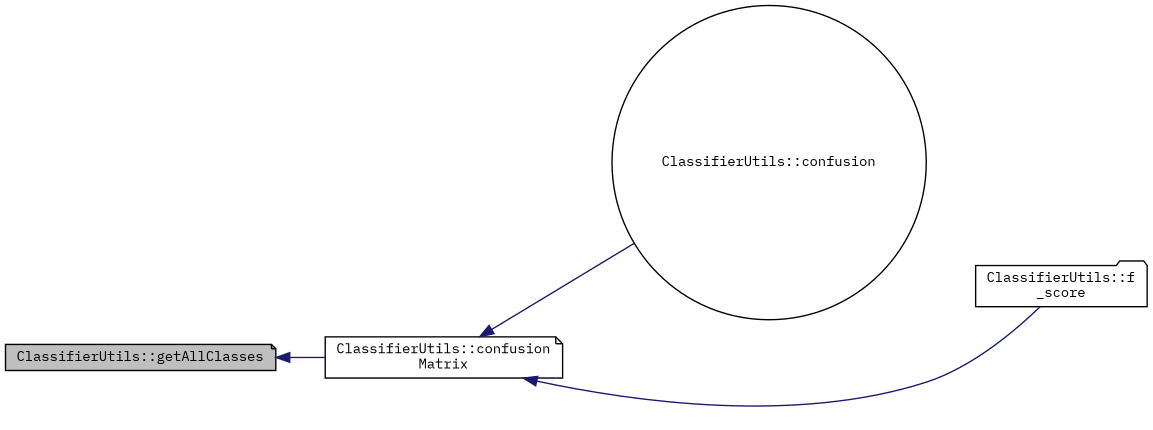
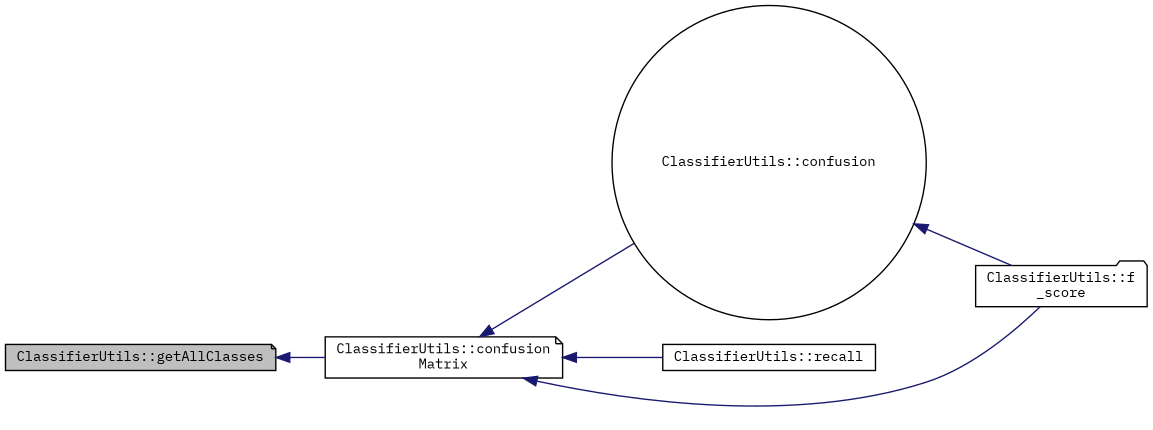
none -> (969, 247)
none -> (769, 357)
